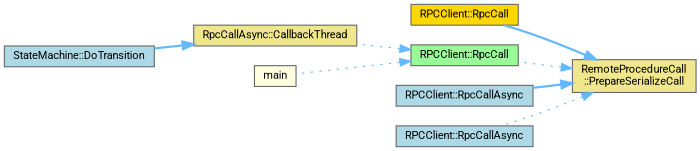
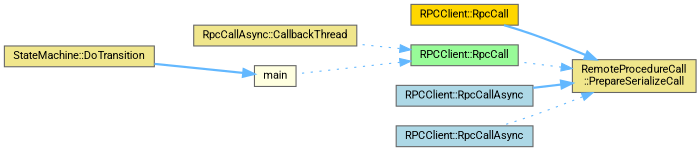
(169, 47) -> (199, 68)
(79, 56) -> (79, 56)
